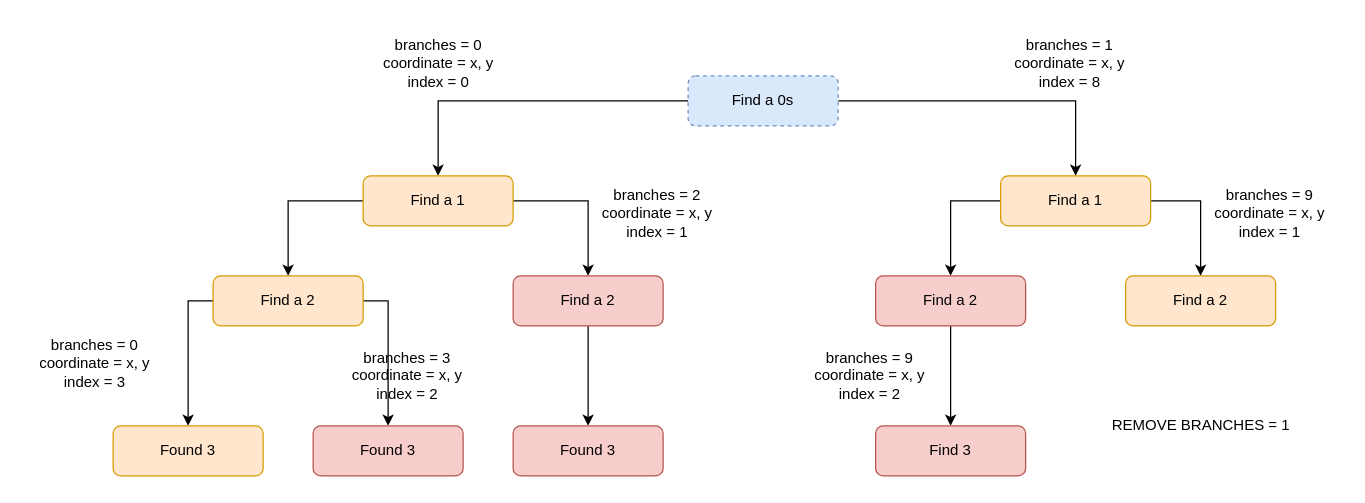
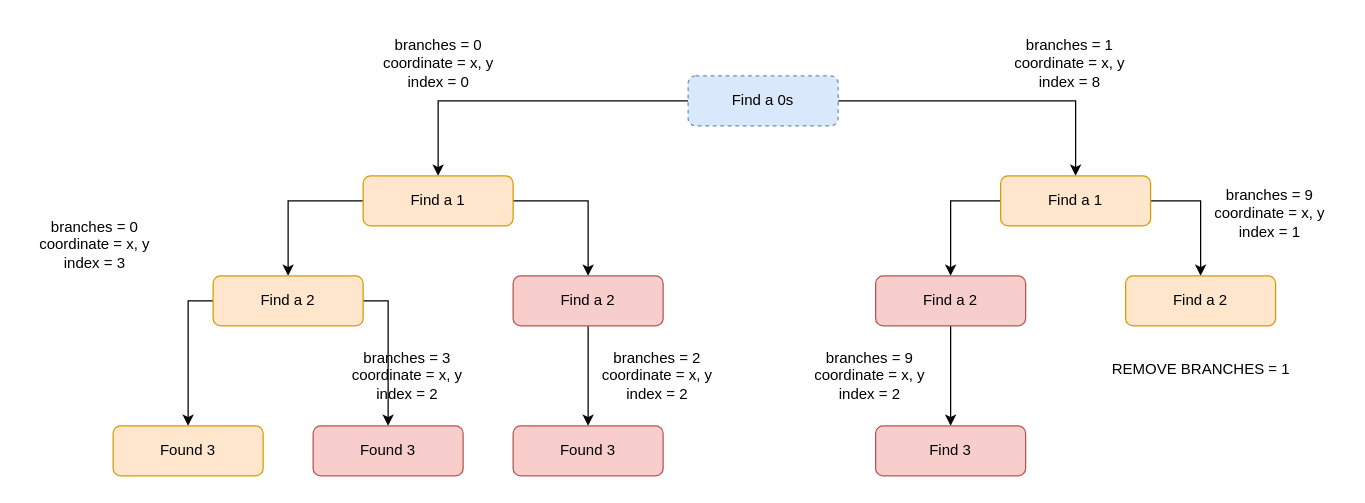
(657, 213) -> none
(94, 363) -> (94, 244)
none -> (657, 376)
(1201, 426) -> (1201, 369)
